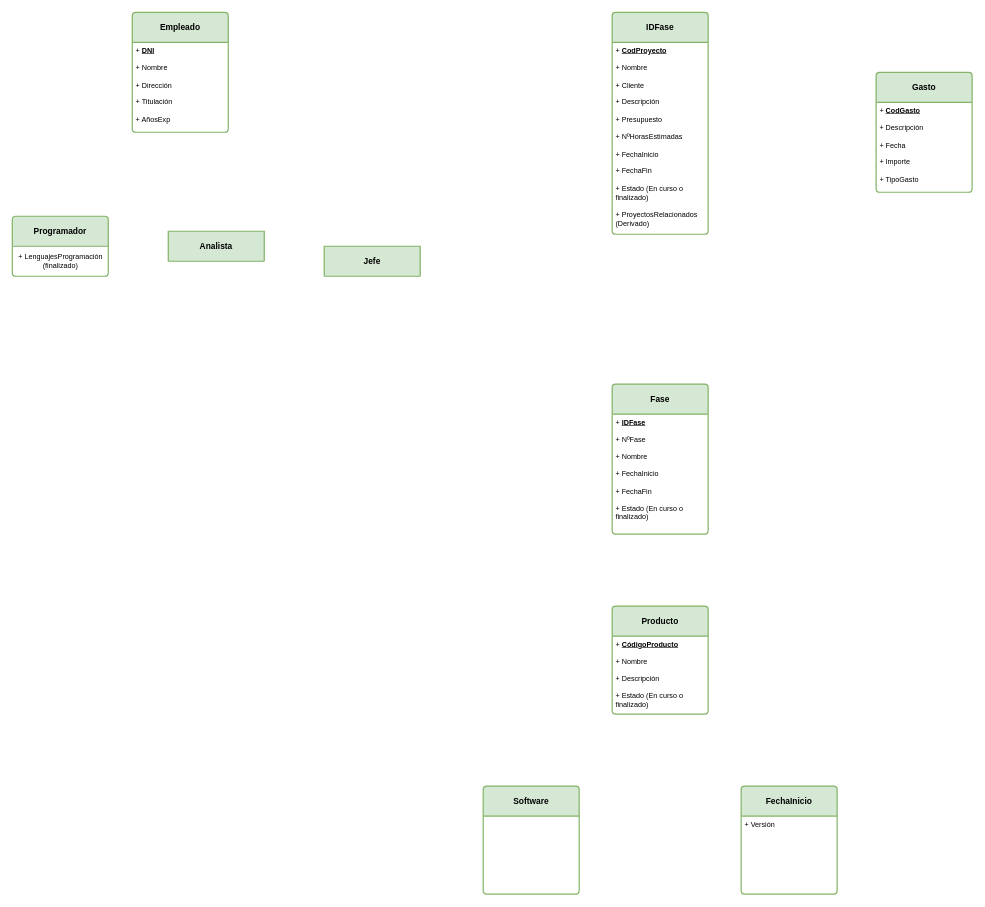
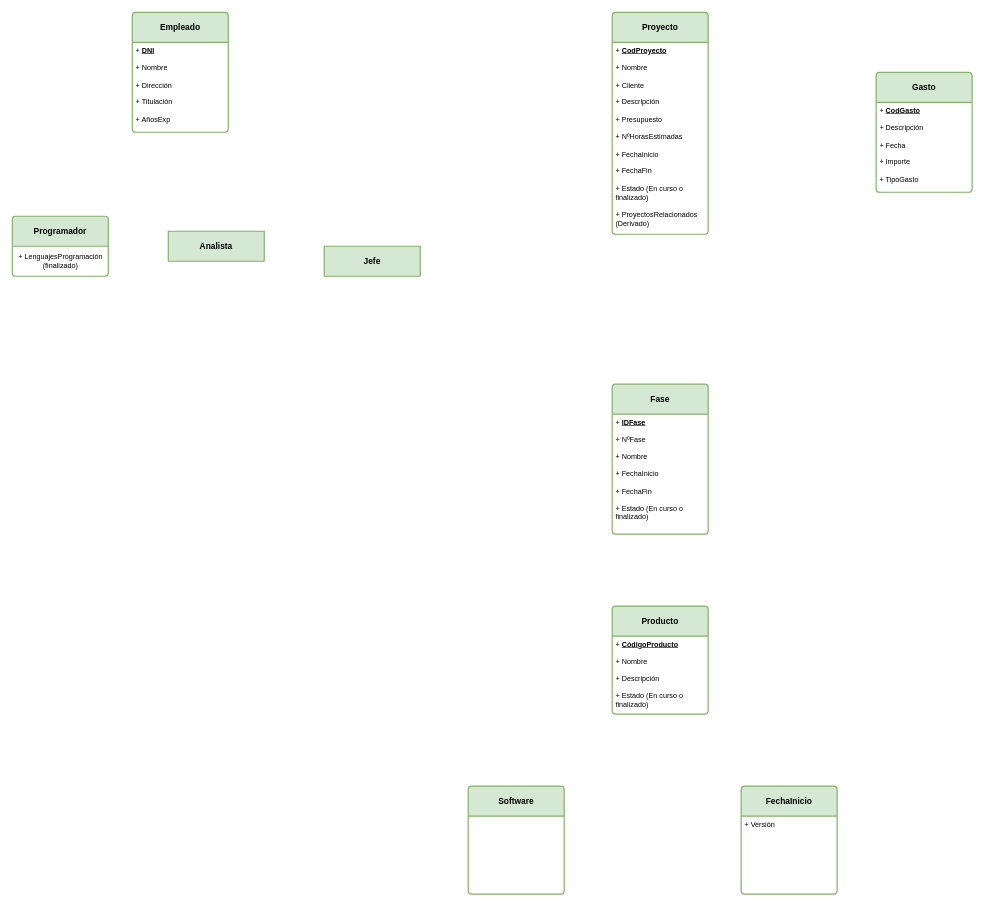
(660, 27) -> (660, 27)
(531, 840) -> (516, 840)
